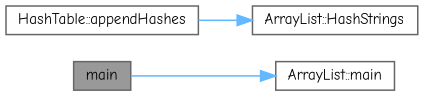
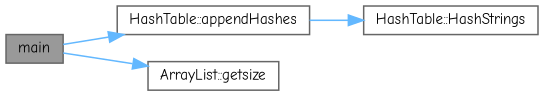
(335, 20) -> (451, 20)
none -> (86, 41)
(335, 76) -> (213, 76)
